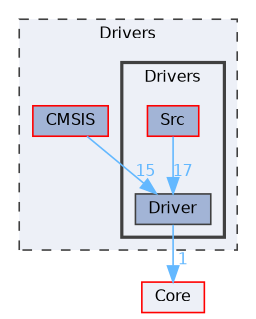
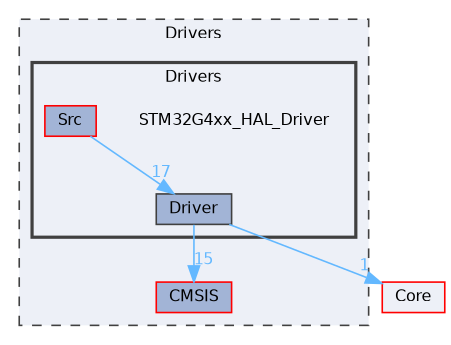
none -> (234, 121)
(111, 156) -> (194, 247)
